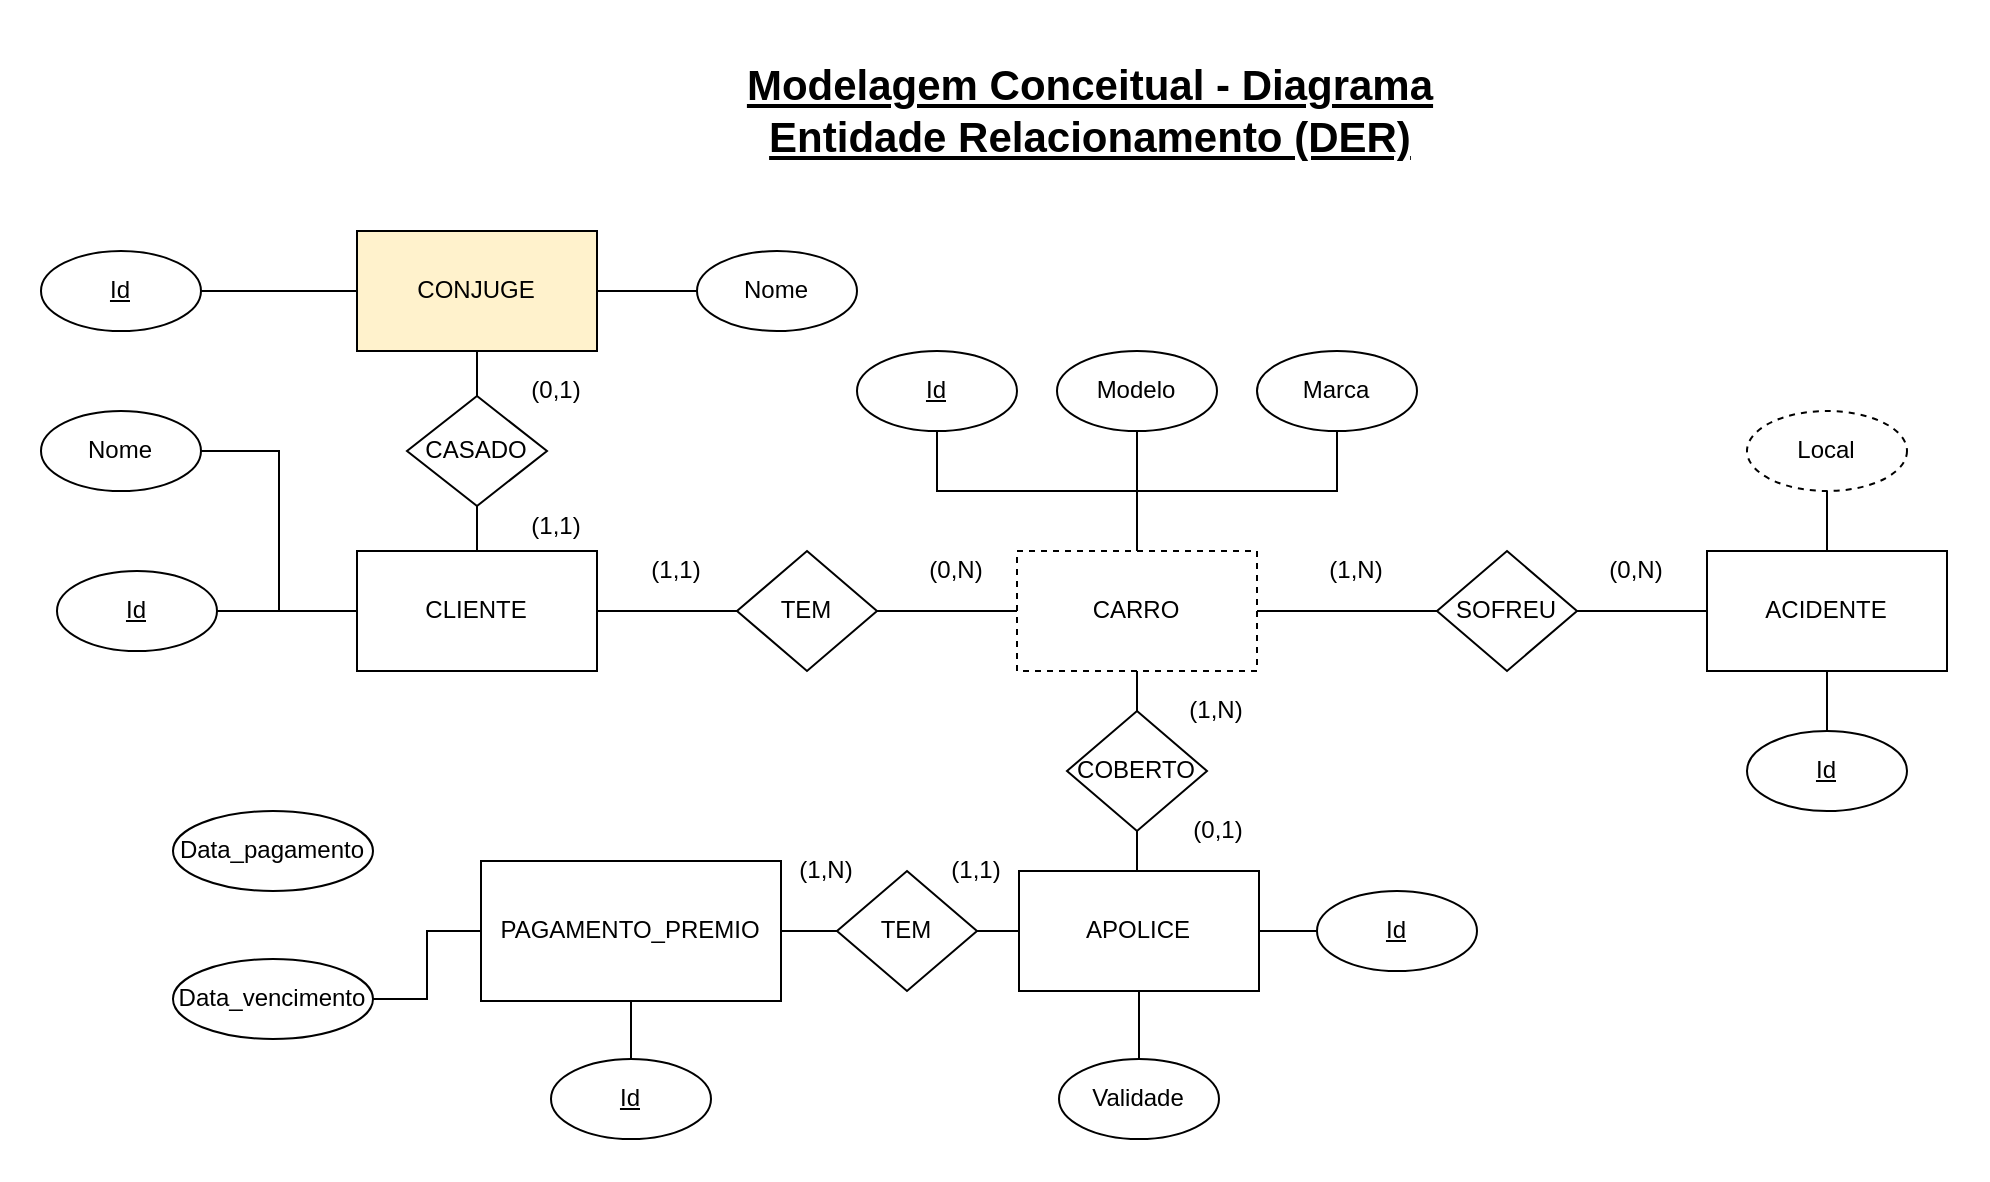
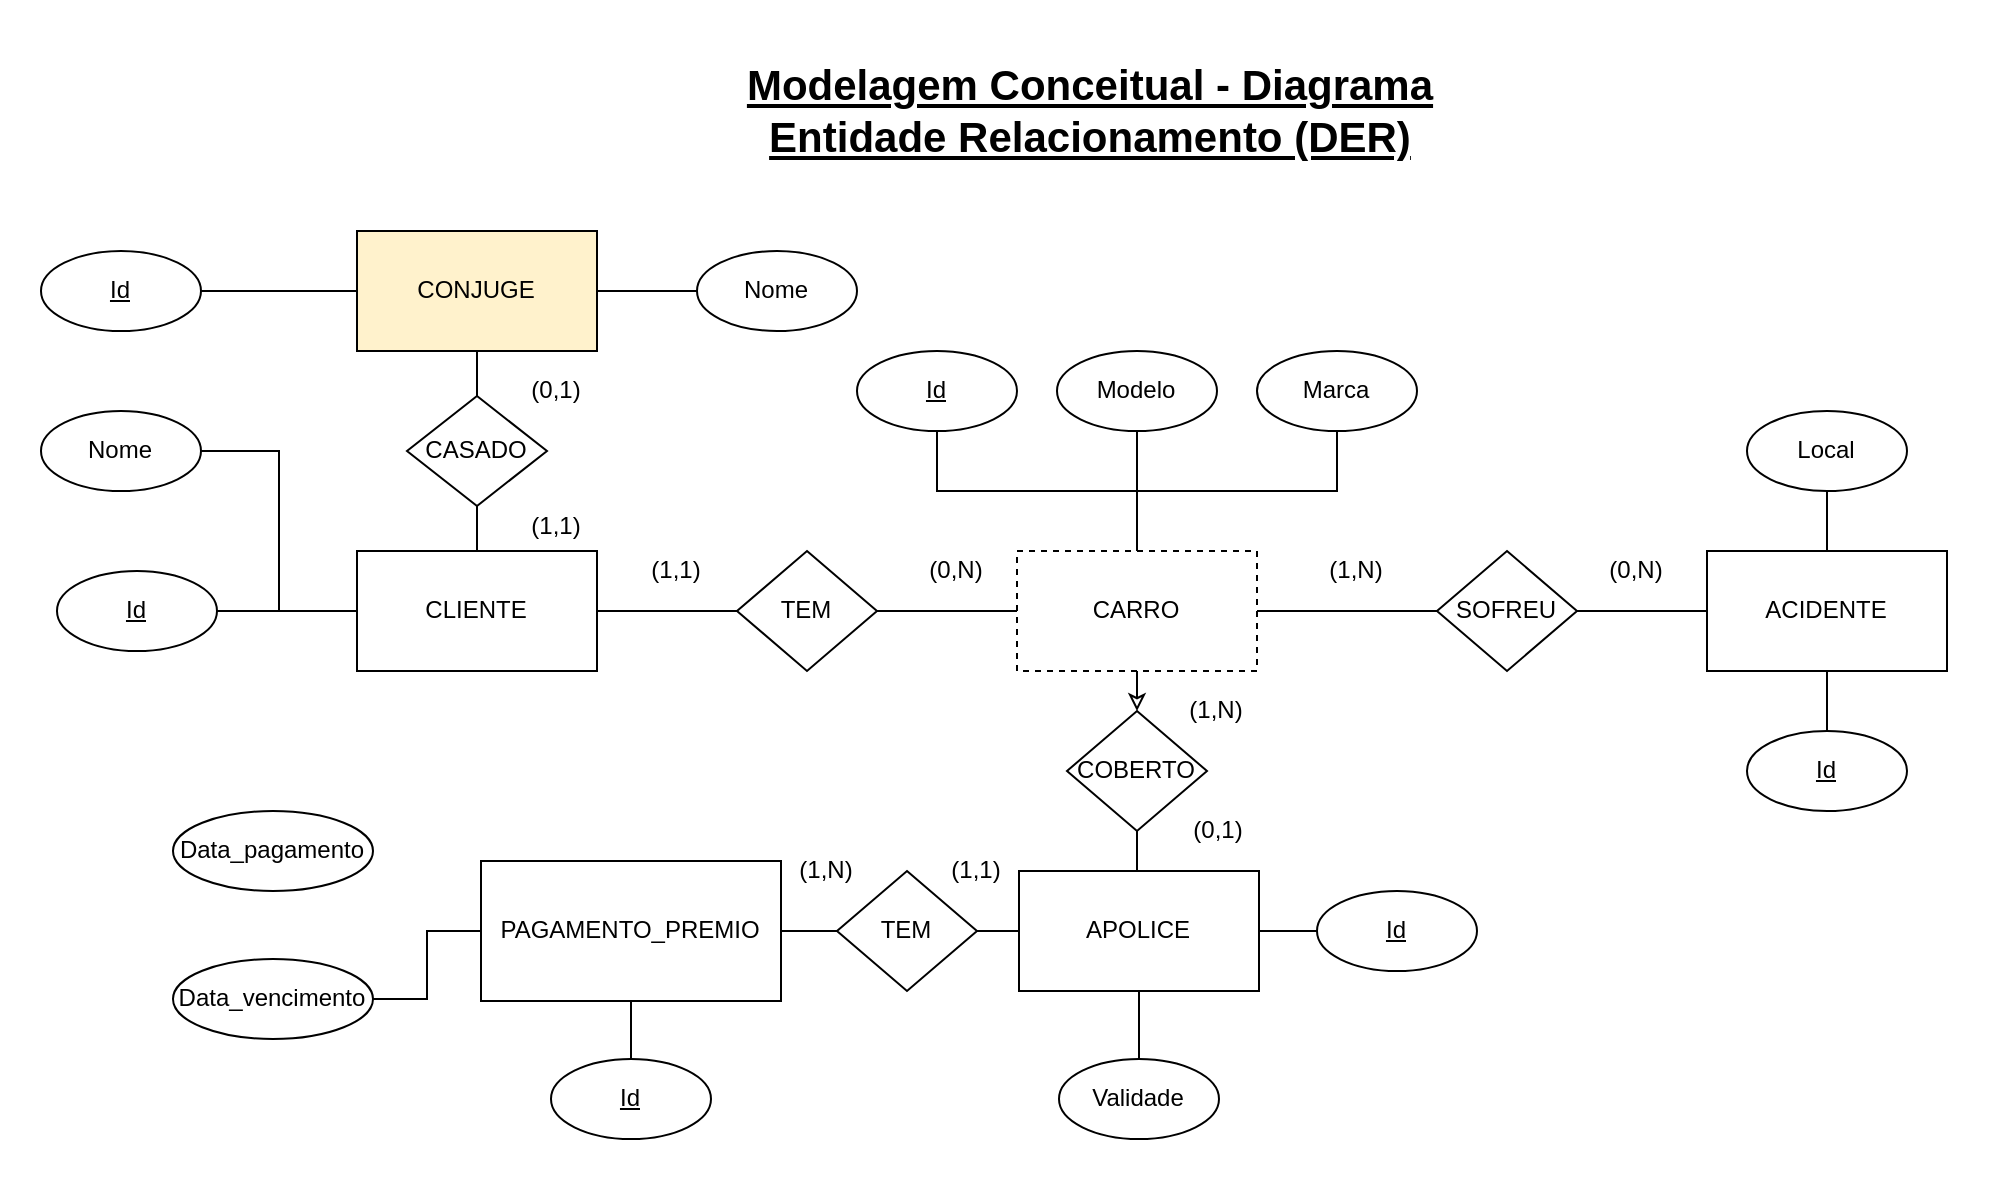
(1827, 451) -> (1827, 451)
(1137, 701) -> (1137, 696)
